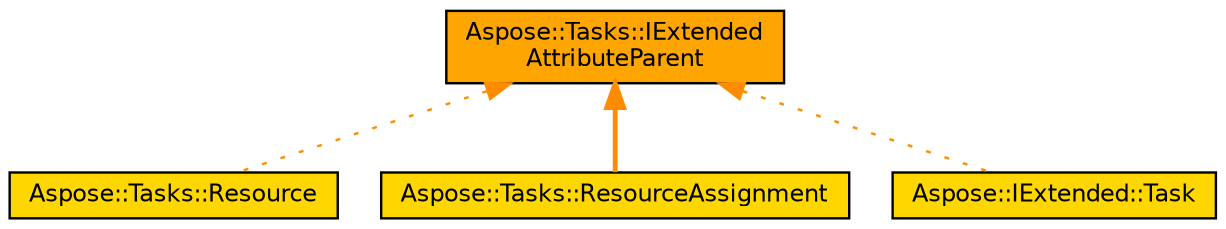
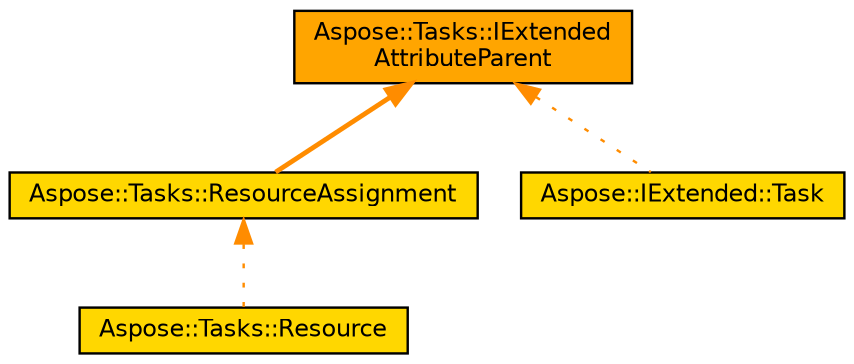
(362, 132) -> (244, 276)
